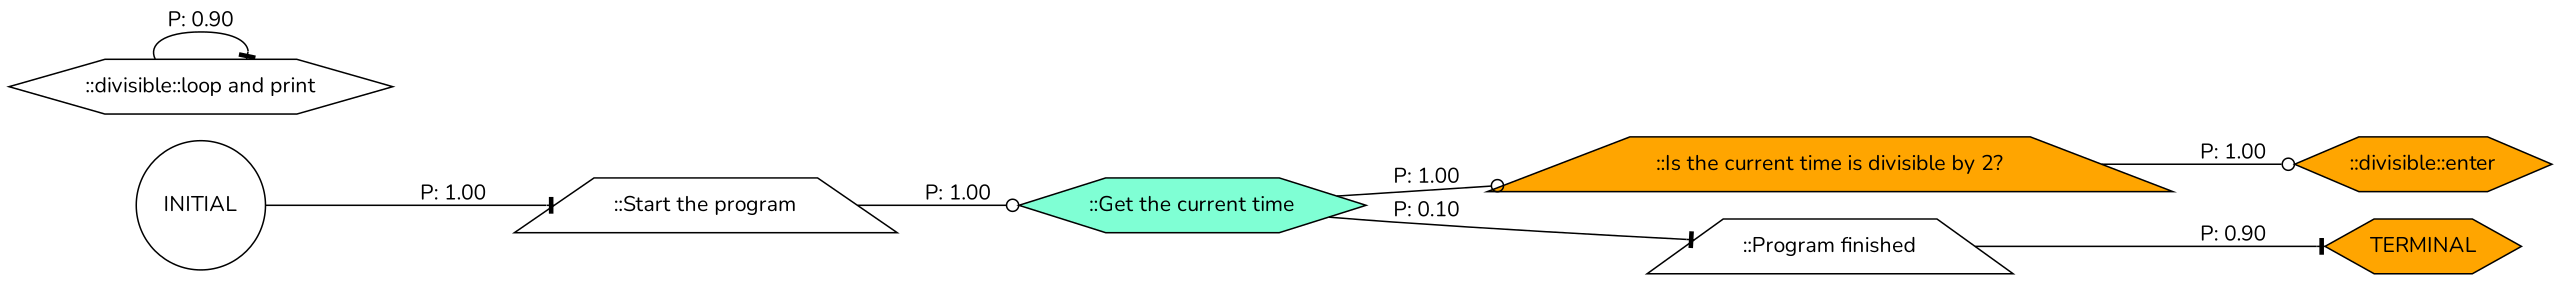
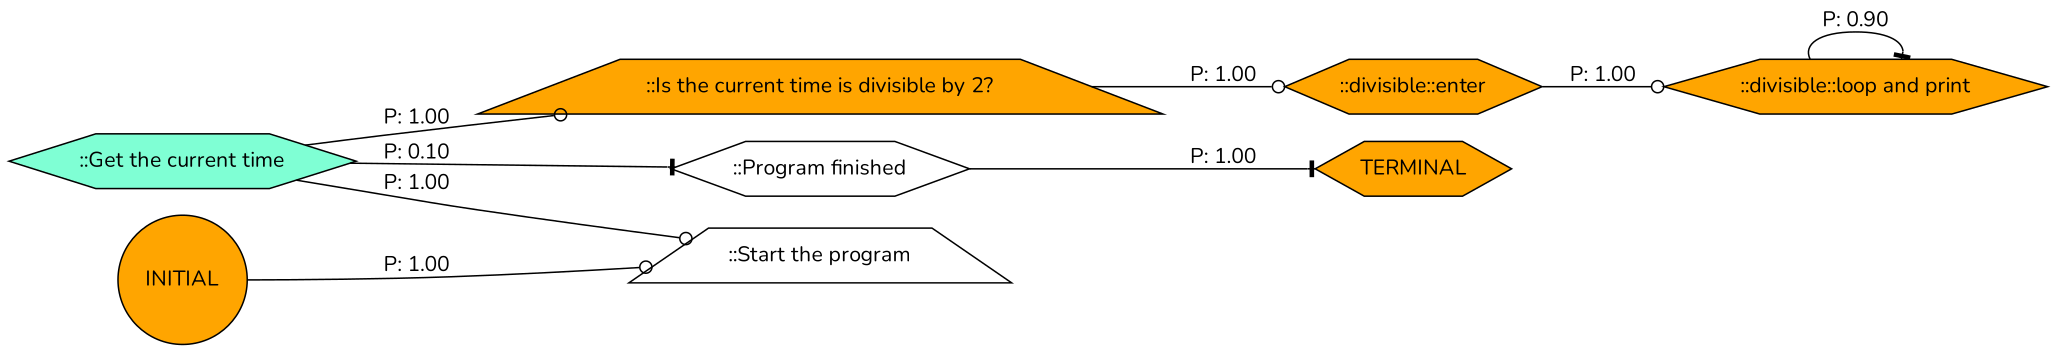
(201, 87) -> (1856, 87)
none -> (1597, 87)
(201, 205) -> (183, 280)
(406, 205) -> (443, 277)
(932, 205) -> (488, 211)
(2233, 235) -> (1224, 157)
(1830, 246) -> (820, 169)
